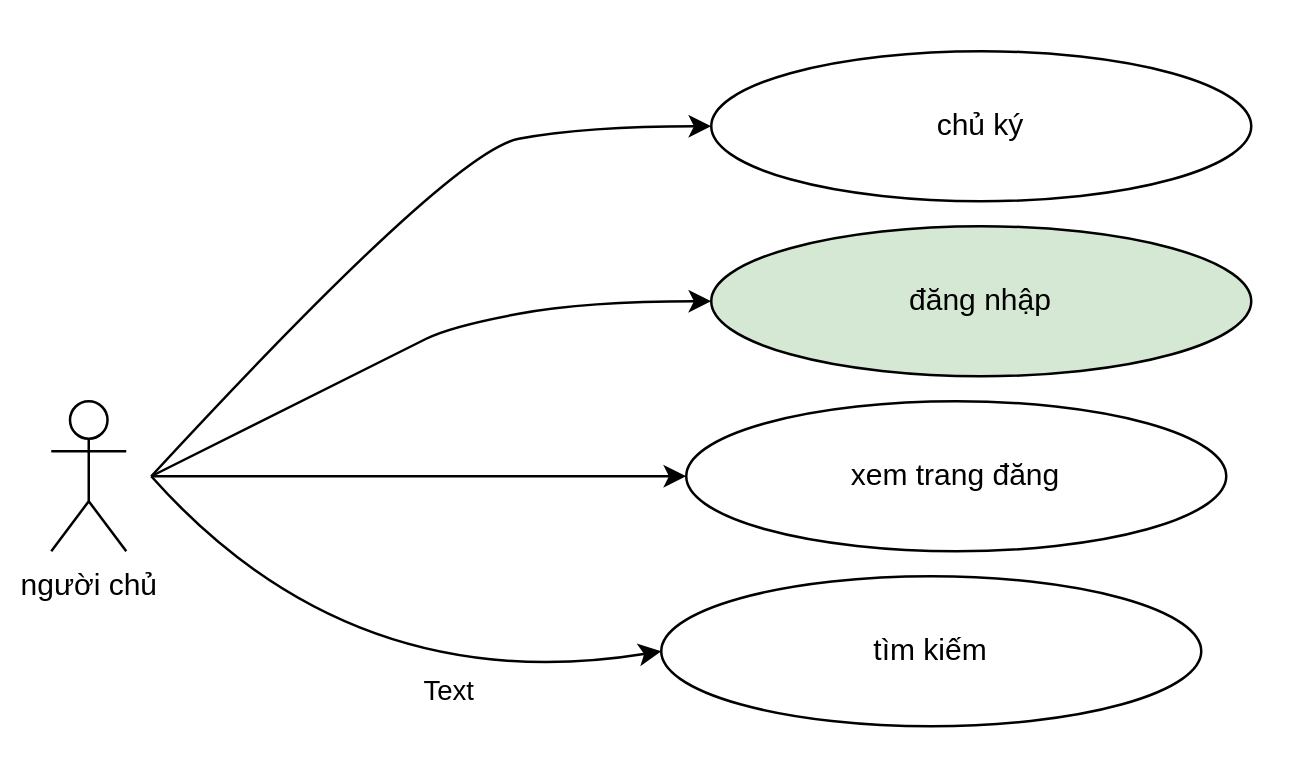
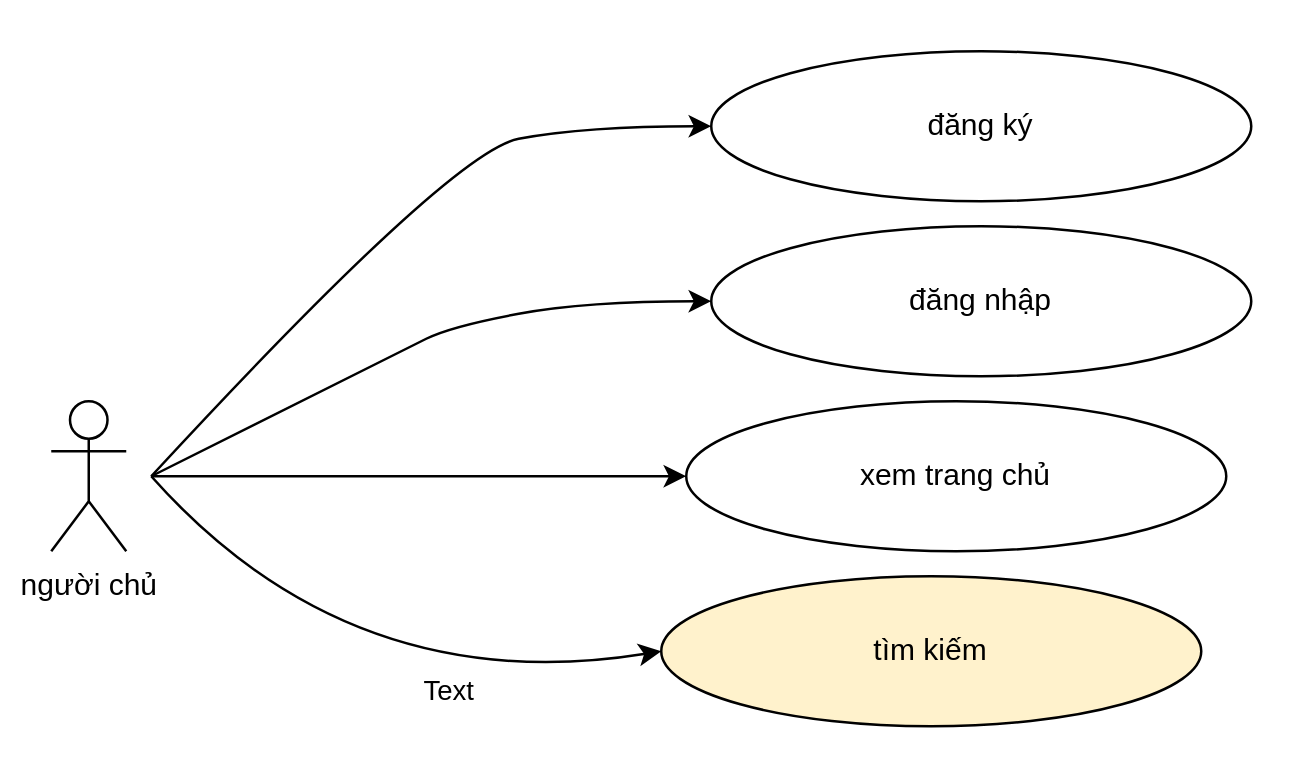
(981, 126) -> (981, 126)
(981, 301) -> (981, 301)
(956, 476) -> (956, 476)
(931, 651) -> (931, 651)
